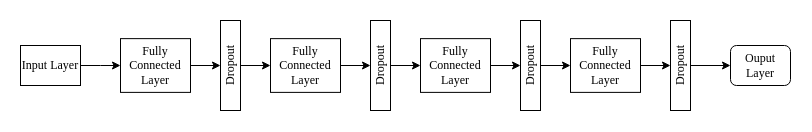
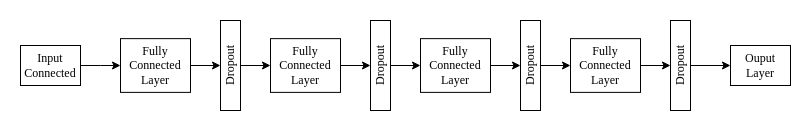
(51, 66) -> (51, 66)
(761, 66) -> (761, 66)
